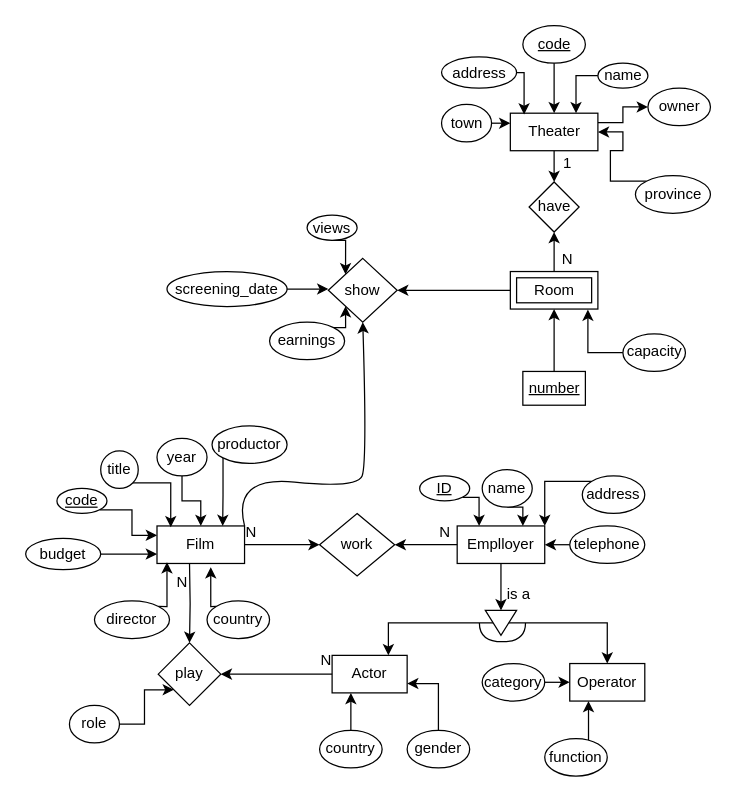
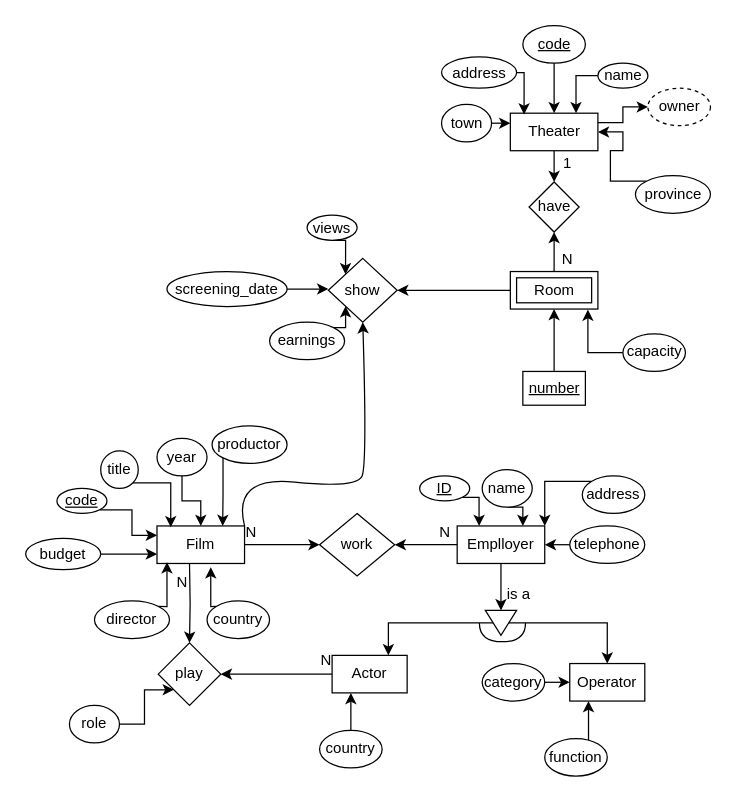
(679, 107) -> (679, 107)
(438, 695) -> none
(438, 749) -> none
